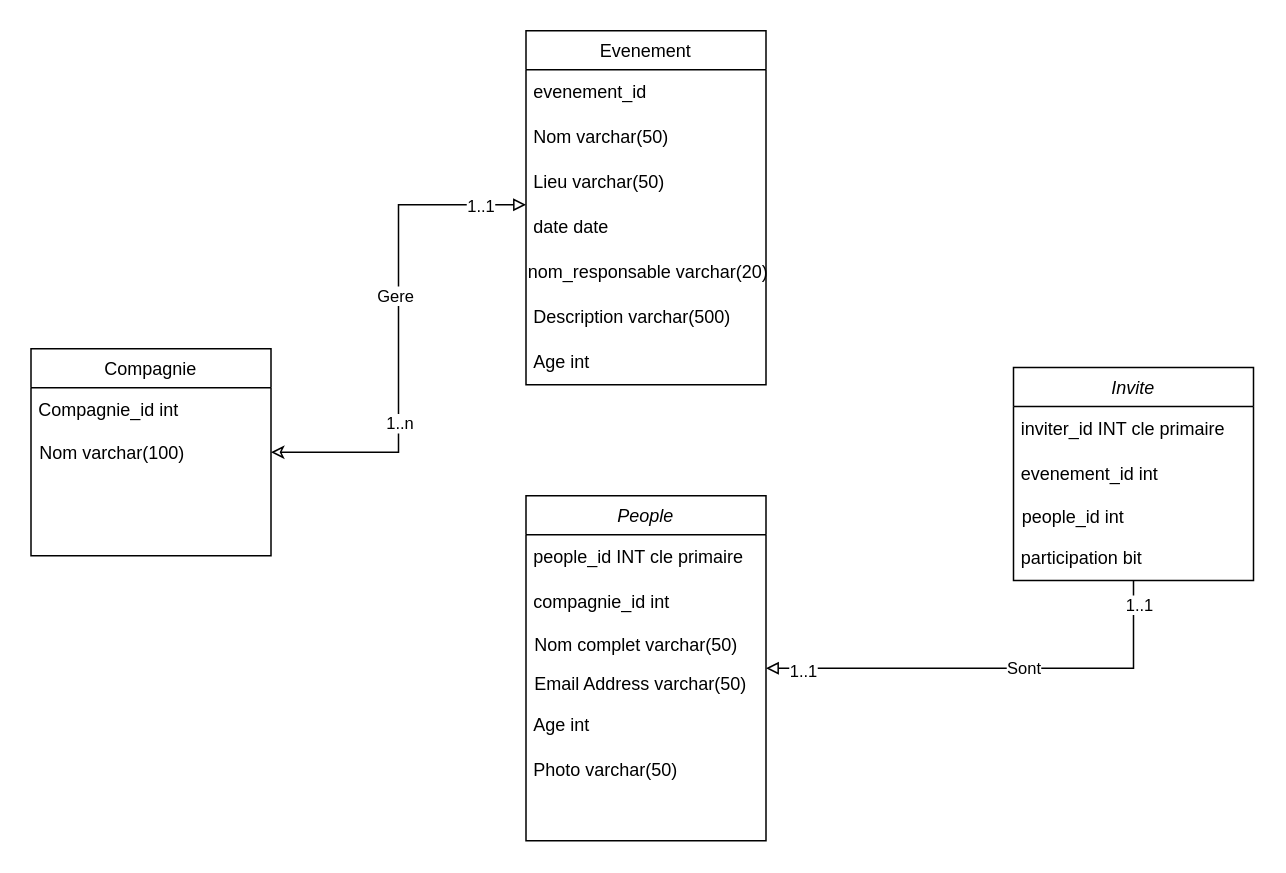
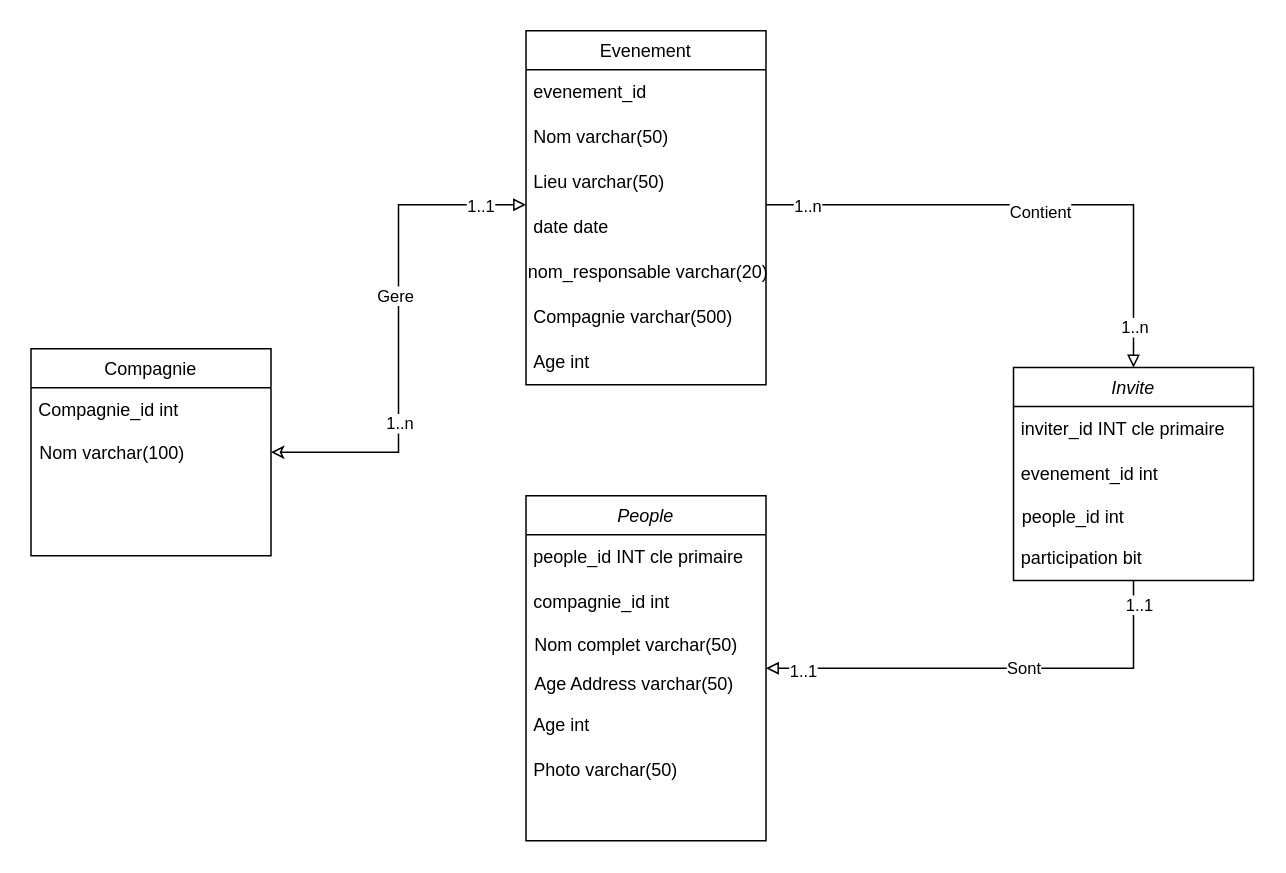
none -> (917, 205)
(643, 317) -> (635, 317)
(651, 684) -> (645, 684)
